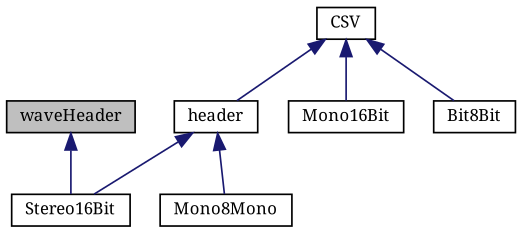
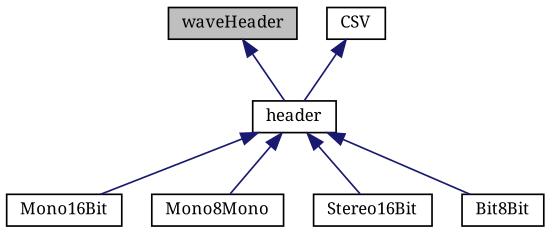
(417, 75) -> (407, 167)
(346, 79) -> (171, 167)
(71, 172) -> (269, 77)
